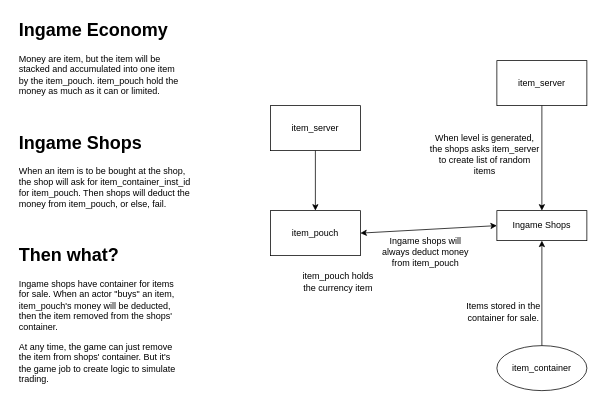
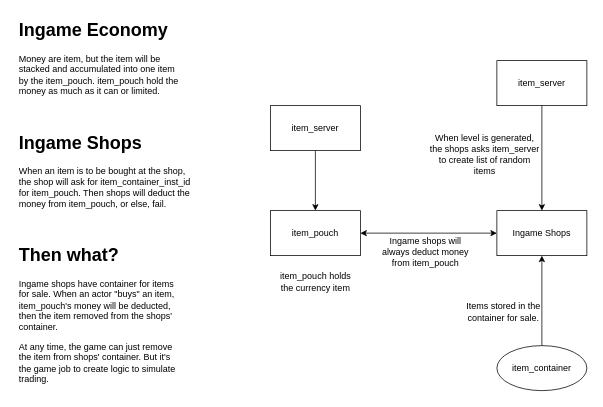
(542, 225) -> (542, 233)
(338, 282) -> (315, 282)
